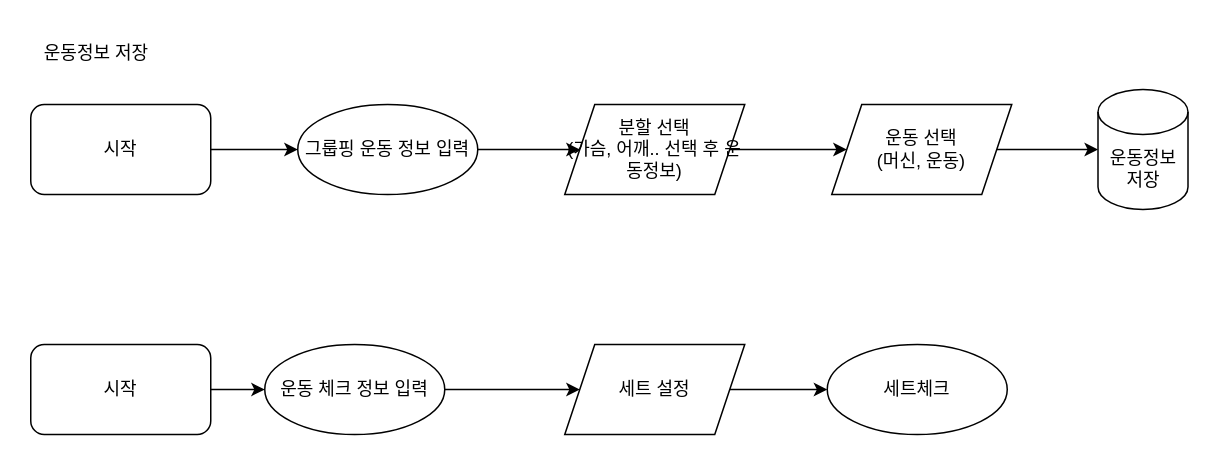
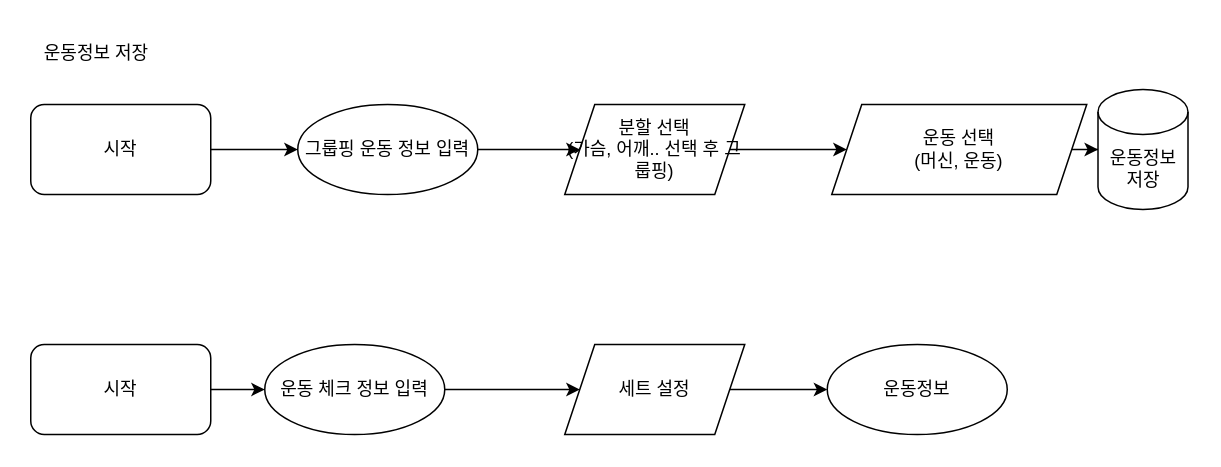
(655, 149) -> (655, 149)
(922, 149) -> (959, 149)
(917, 389) -> (917, 389)
